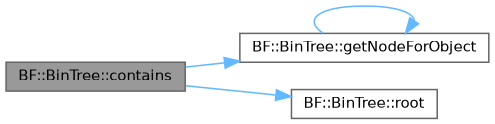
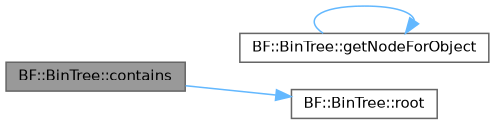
(205, 65) -> none
